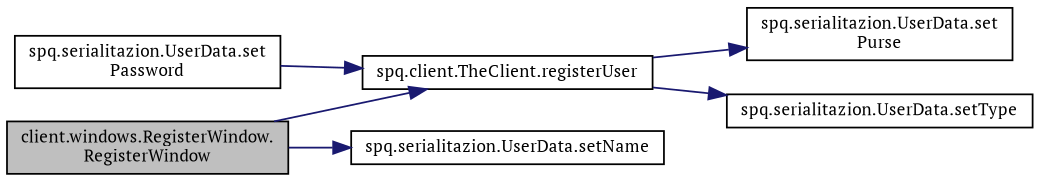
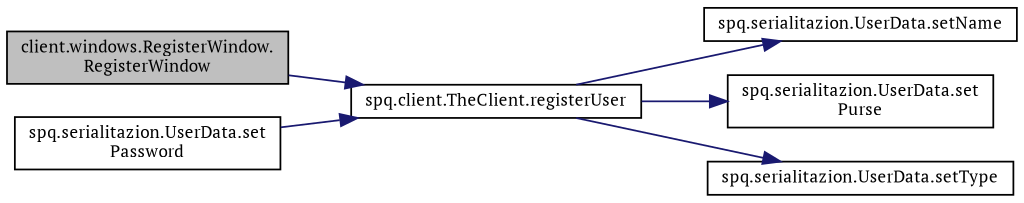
(311, 148) -> (670, 65)
